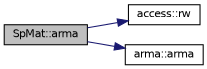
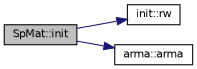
(164, 15) -> (154, 15)
(46, 35) -> (41, 35)
